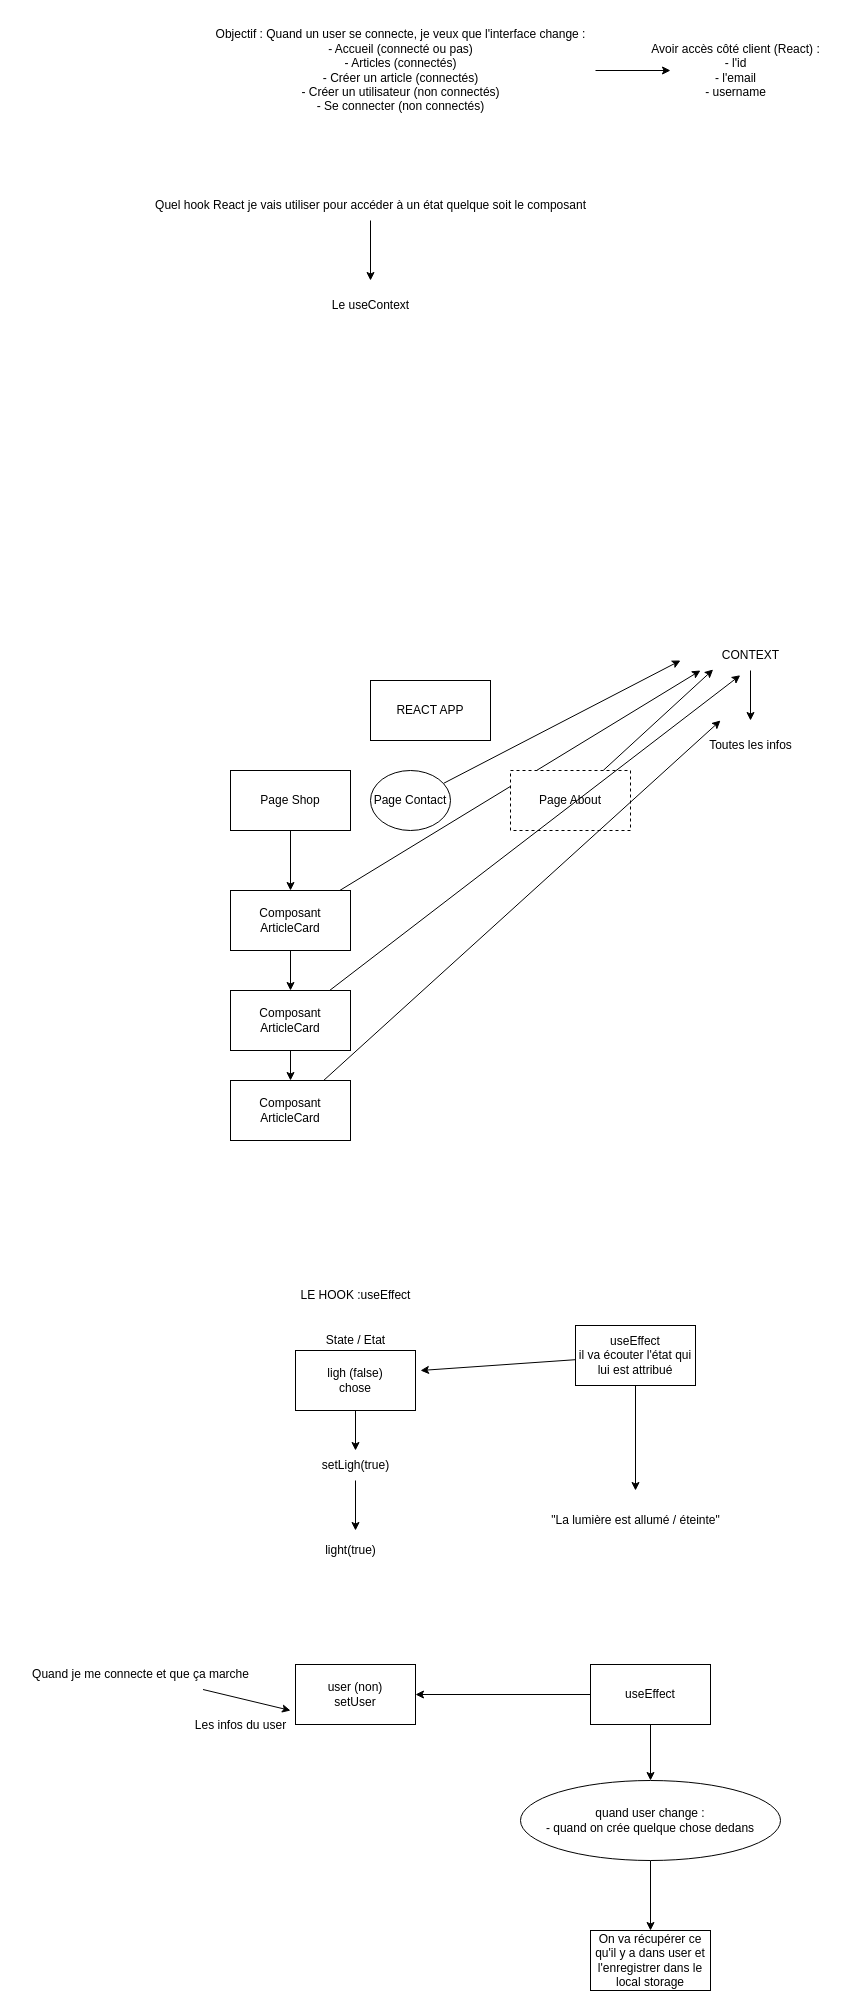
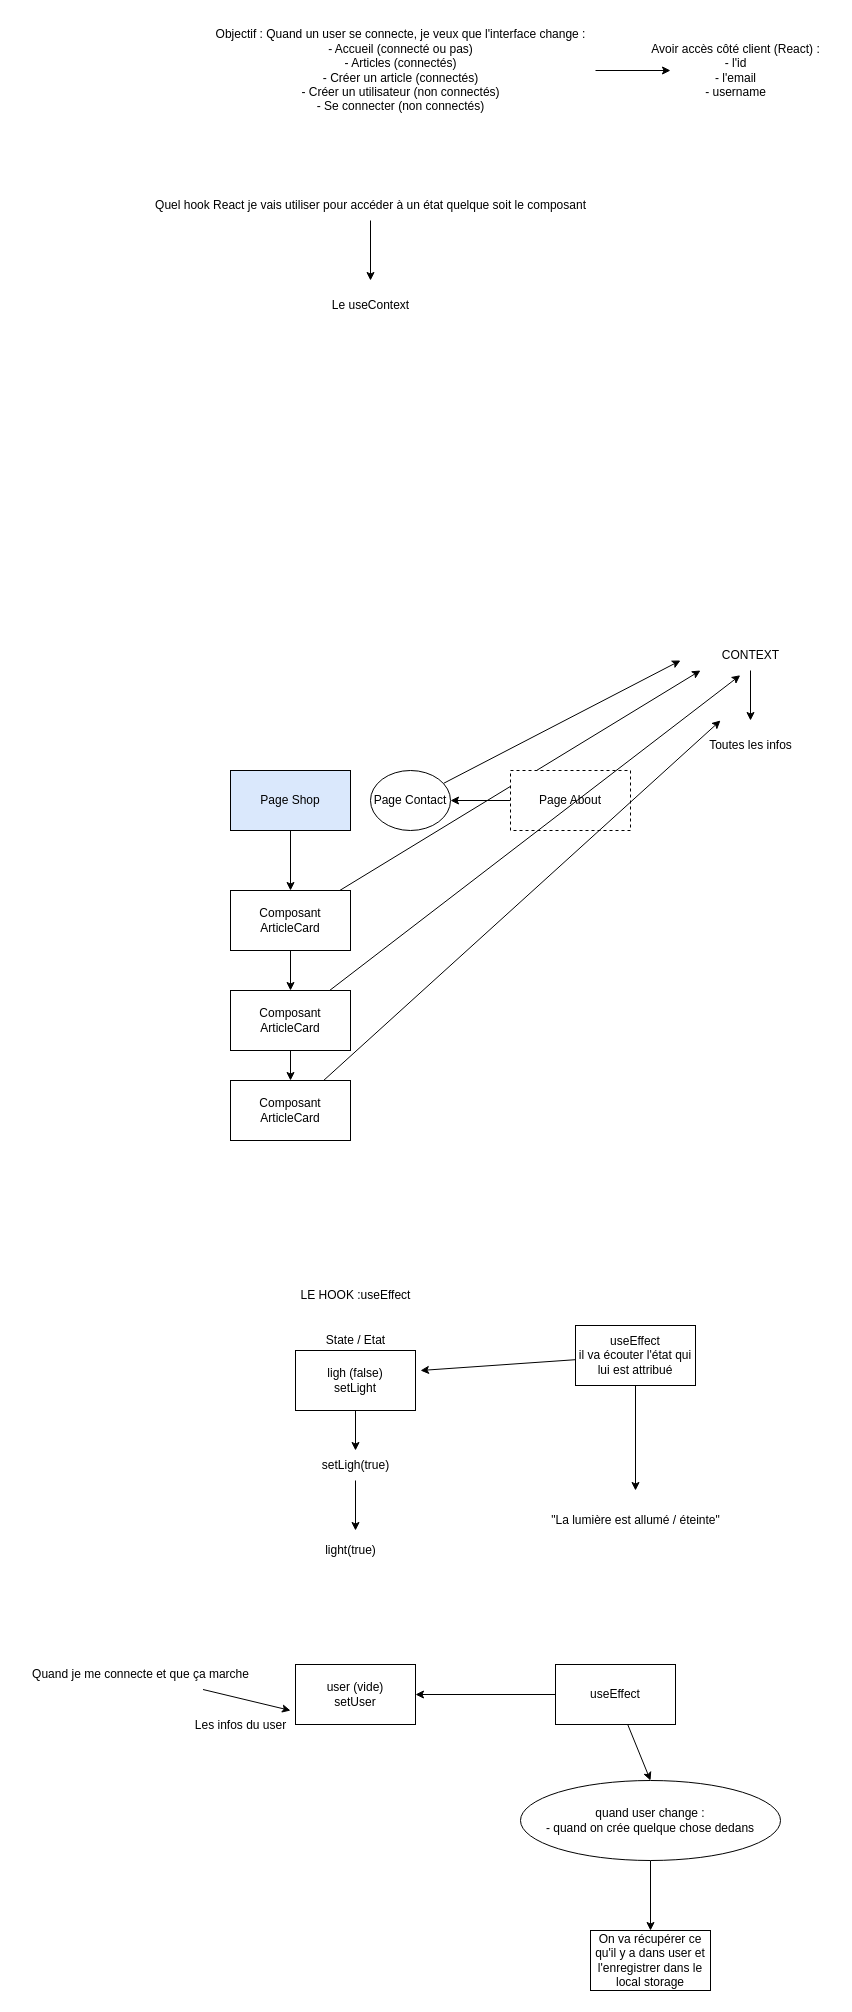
(431, 711) -> none
(656, 722) -> (483, 801)
(291, 801) -> (291, 801)
(356, 1381) -> (356, 1381)
(356, 1695) -> (356, 1695)
(651, 1695) -> (616, 1695)
